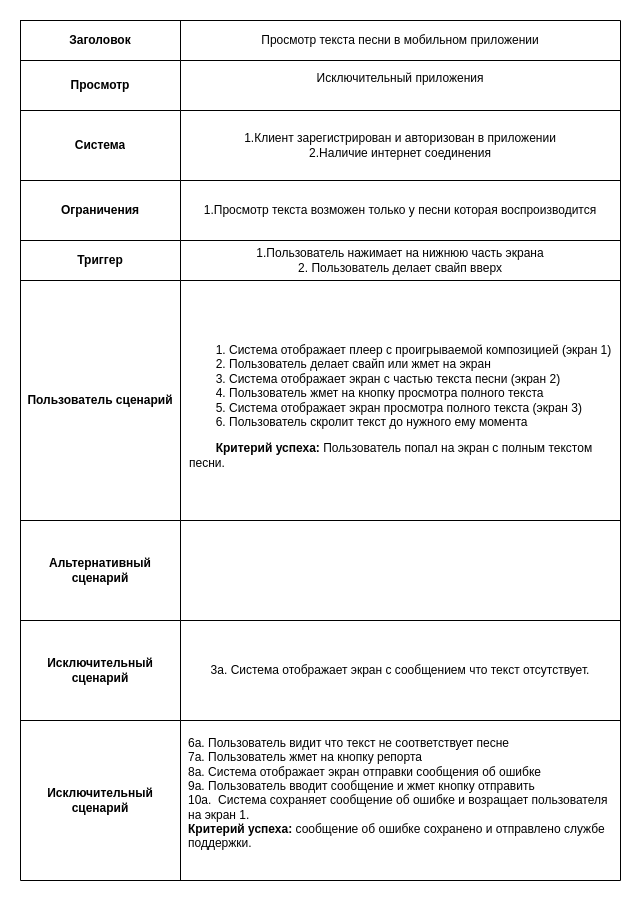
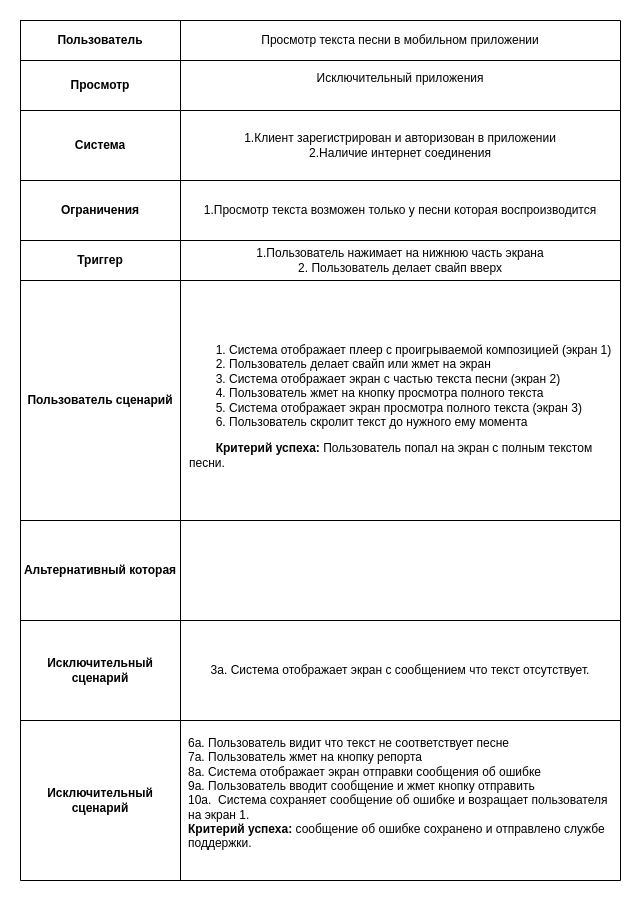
(101, 41) -> (101, 41)
(101, 571) -> (101, 571)
